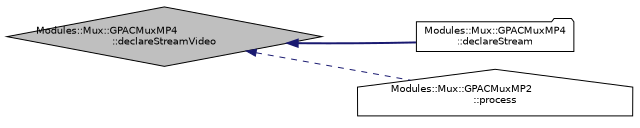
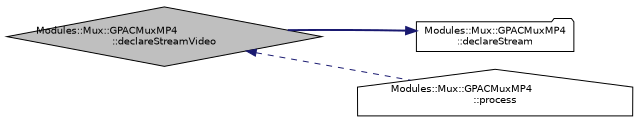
(357, 43) -> (347, 30)
(495, 95) -> (495, 95)
